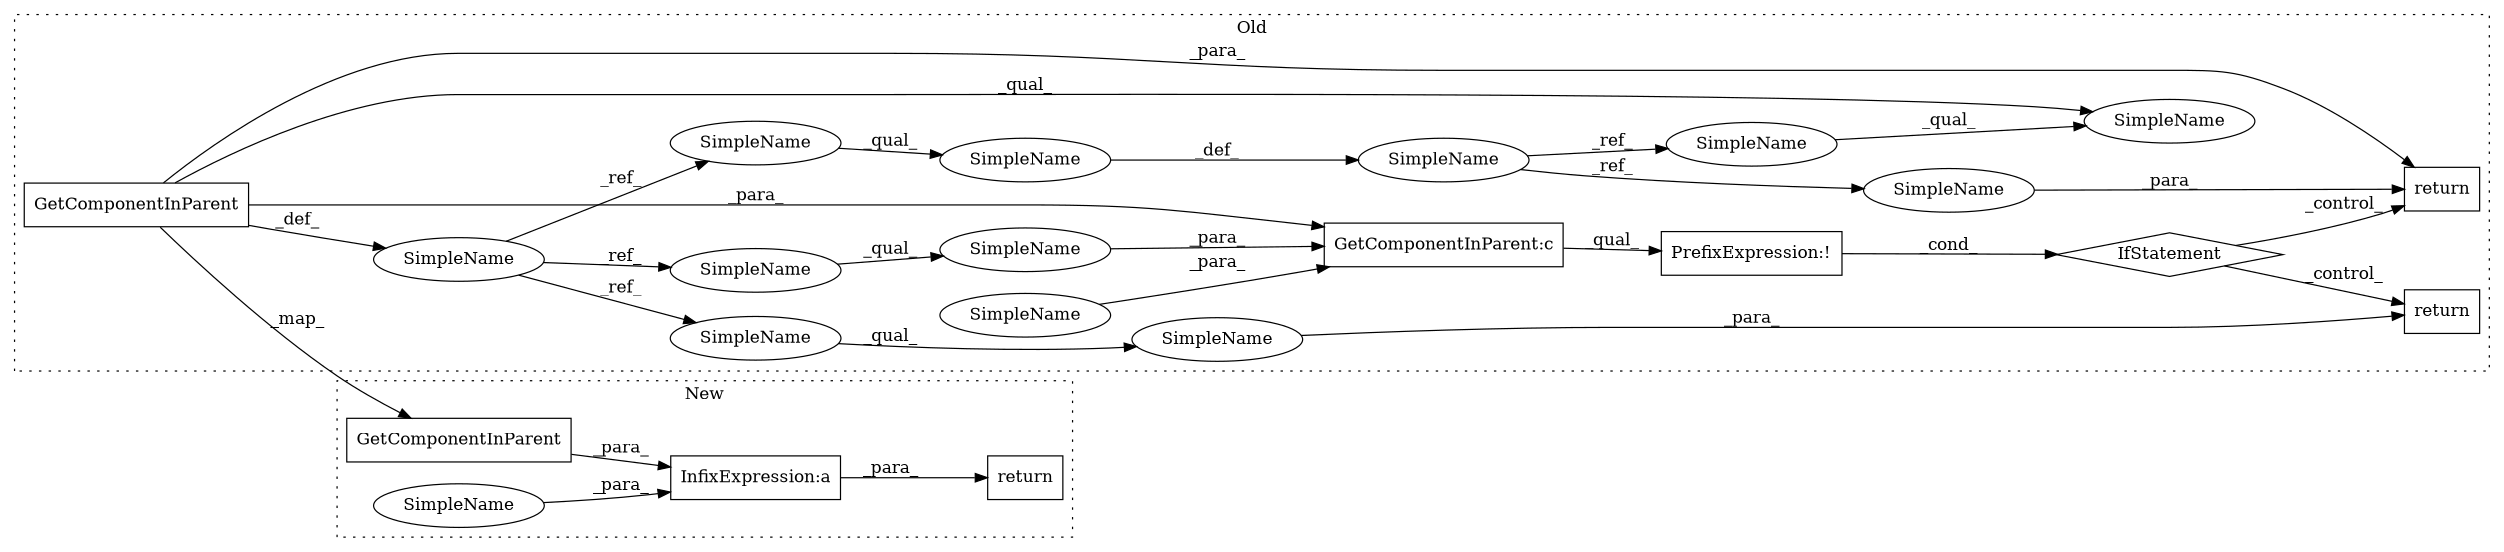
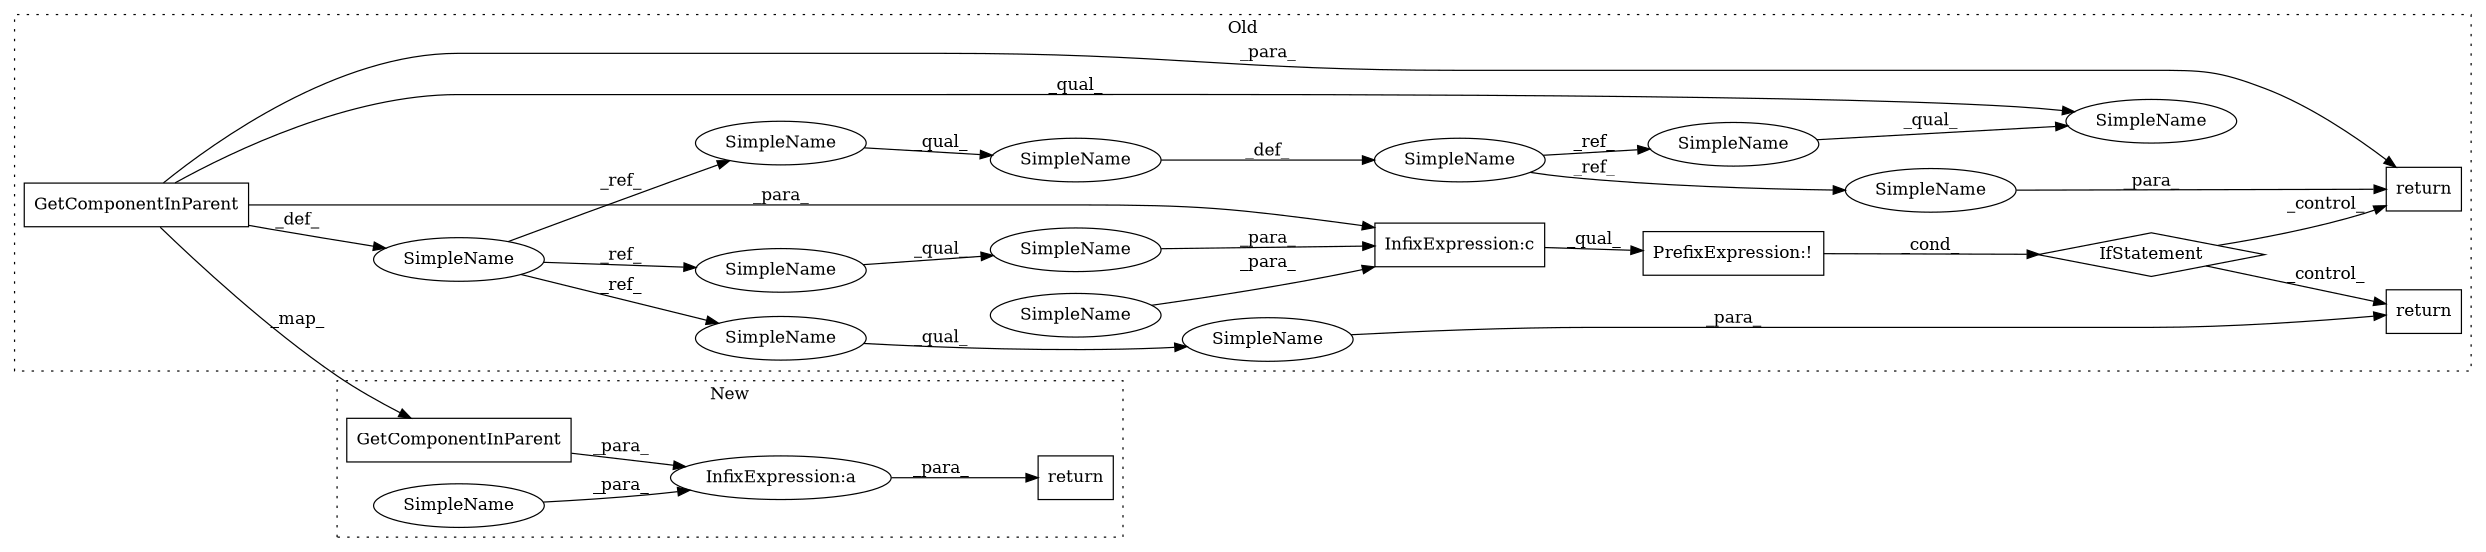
(1444, 245) -> (1460, 245)
(756, 478) -> (781, 478)
